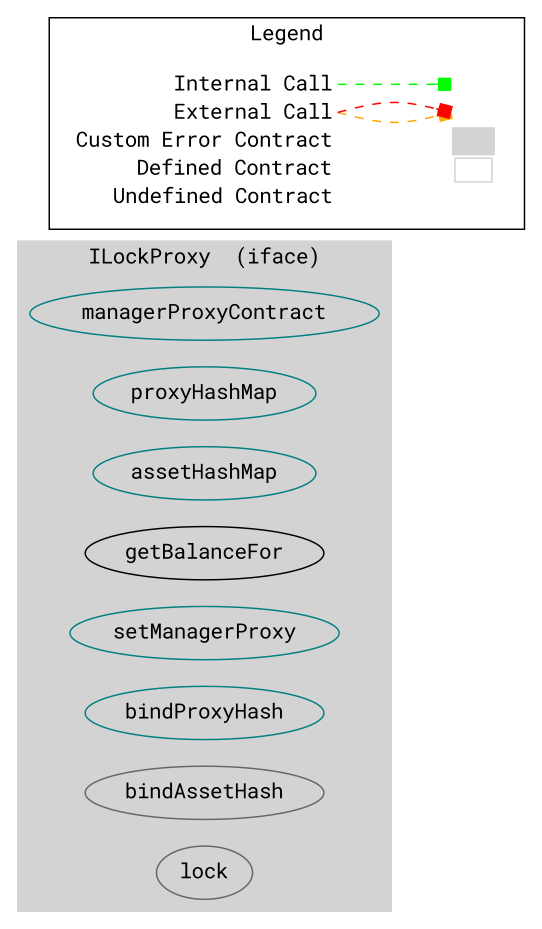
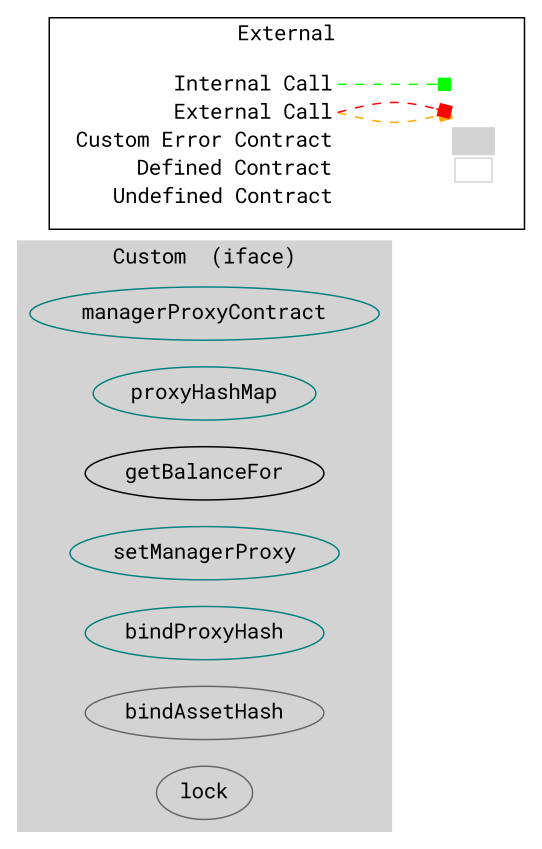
(287, 35) -> (287, 35)
(205, 258) -> (205, 258)
(205, 473) -> none
